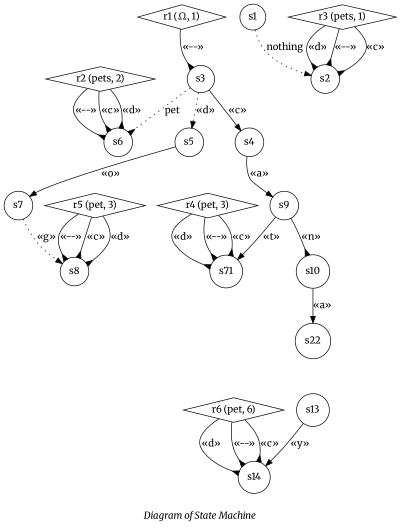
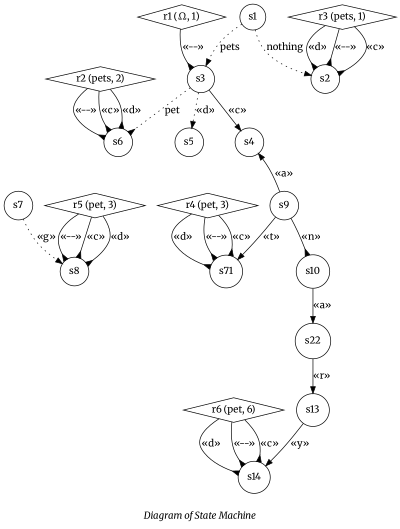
none -> (223, 39)
(105, 168) -> none
(250, 178) -> (272, 175)
none -> (313, 373)
